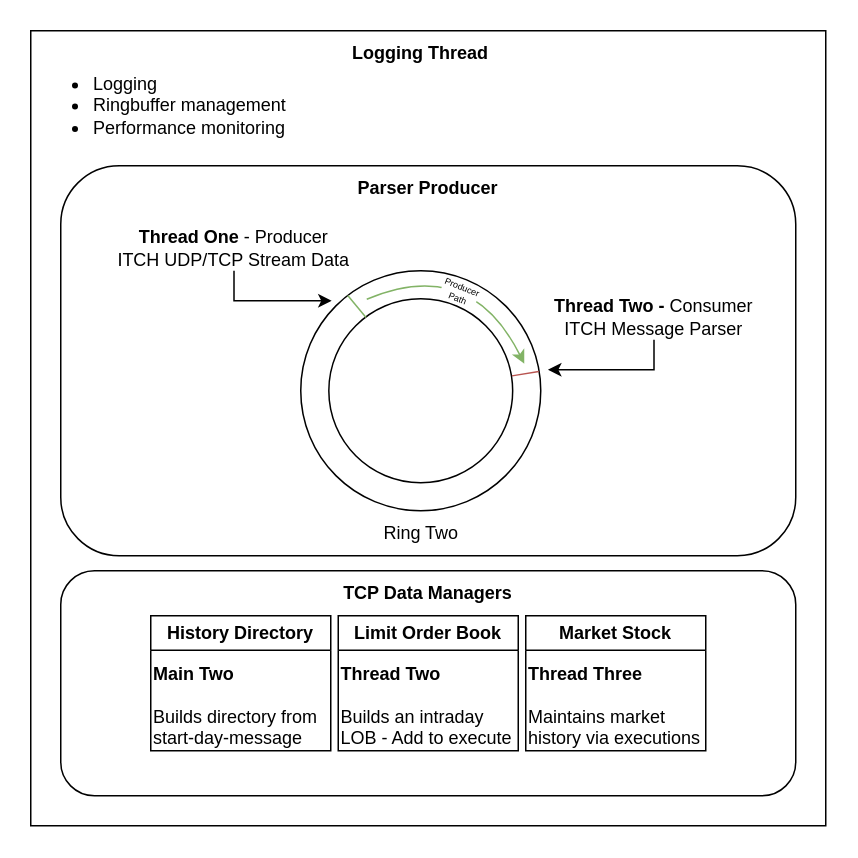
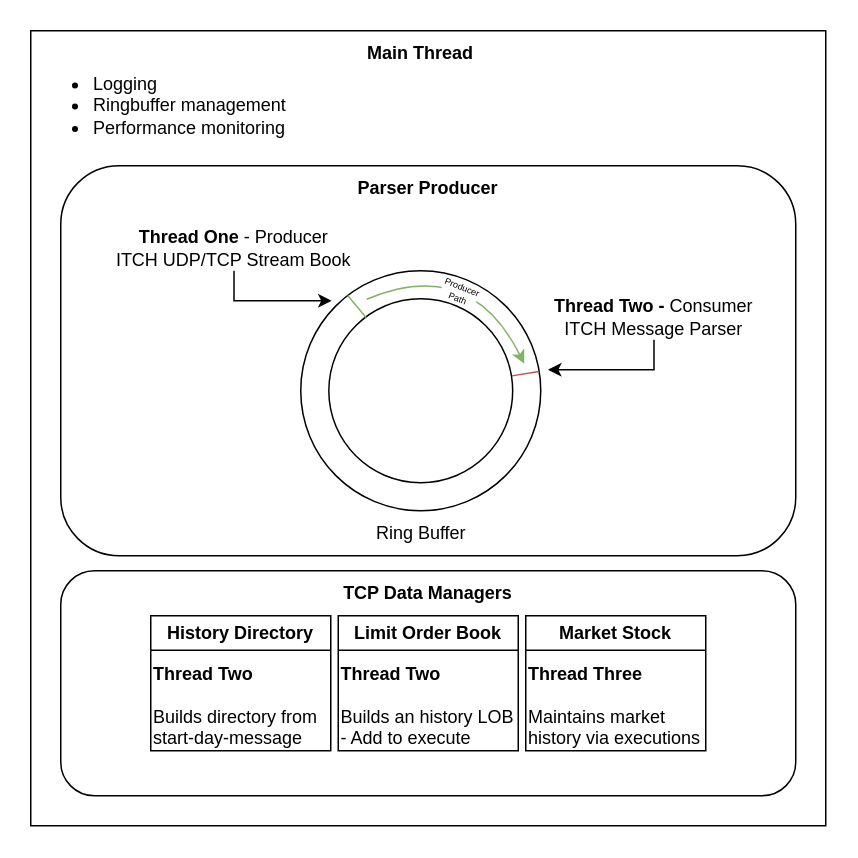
(421, 53) -> (421, 53)
(234, 248) -> (234, 248)
(422, 533) -> (422, 533)
(430, 696) -> (430, 696)
(242, 707) -> (242, 707)
